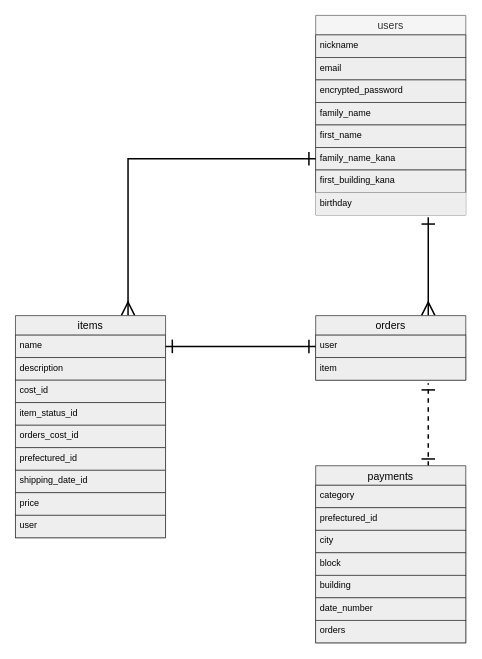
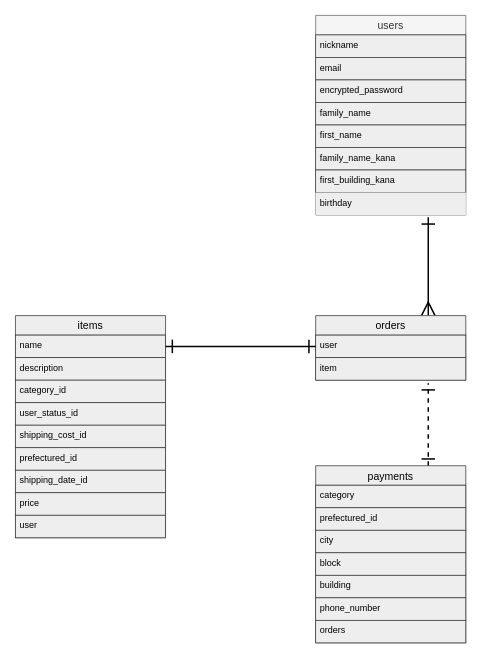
(143, 159) -> none
(36, 390) -> (46, 390)
(52, 413) -> (54, 413)
(54, 435) -> (56, 435)
(347, 608) -> (350, 608)
